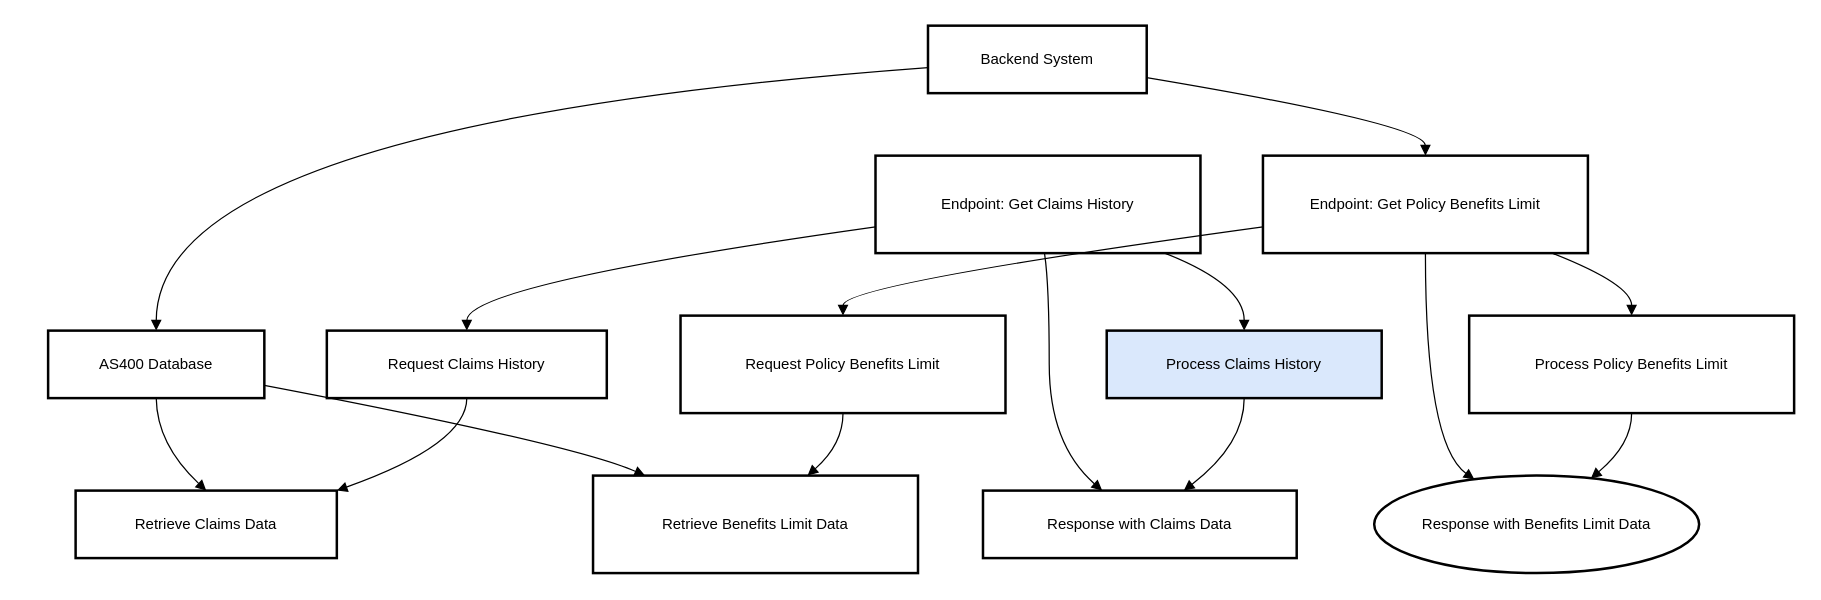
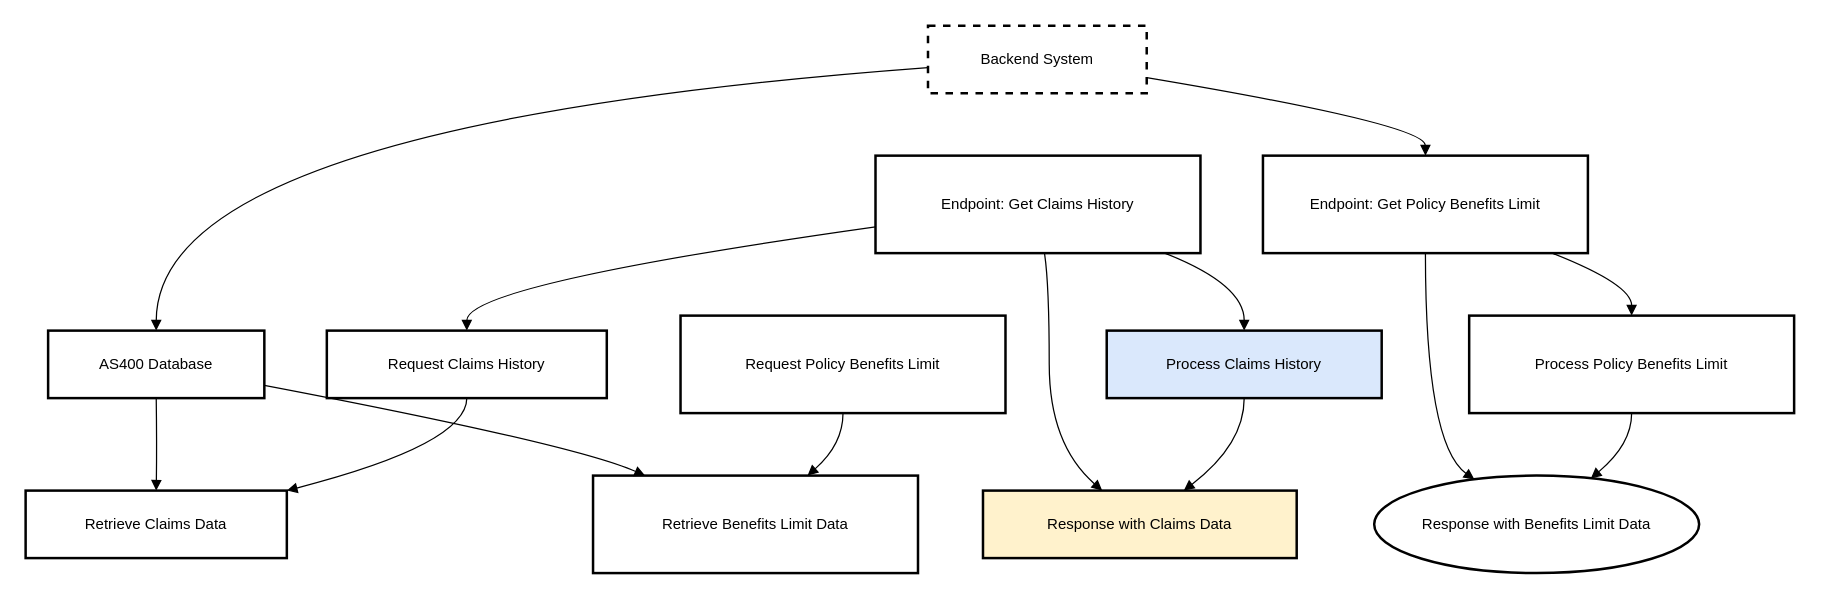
(1038, 59) -> (1038, 59)
(958, 273) -> none
(206, 524) -> (156, 524)
(1140, 524) -> (1140, 524)
